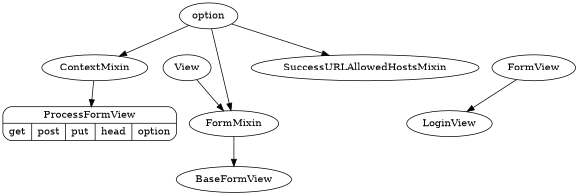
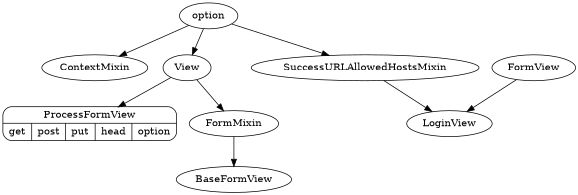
(220, 66) -> (199, 39)
(93, 90) -> (148, 90)
none -> (405, 94)
